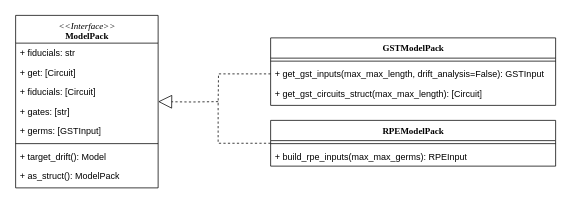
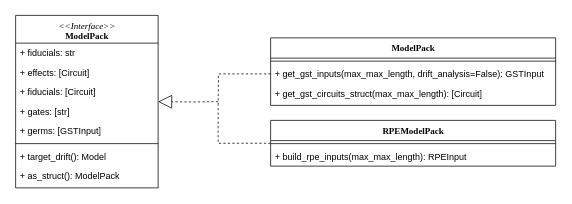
(413, 49) -> (413, 49)
(54, 73) -> (64, 73)
(376, 157) -> (378, 157)
